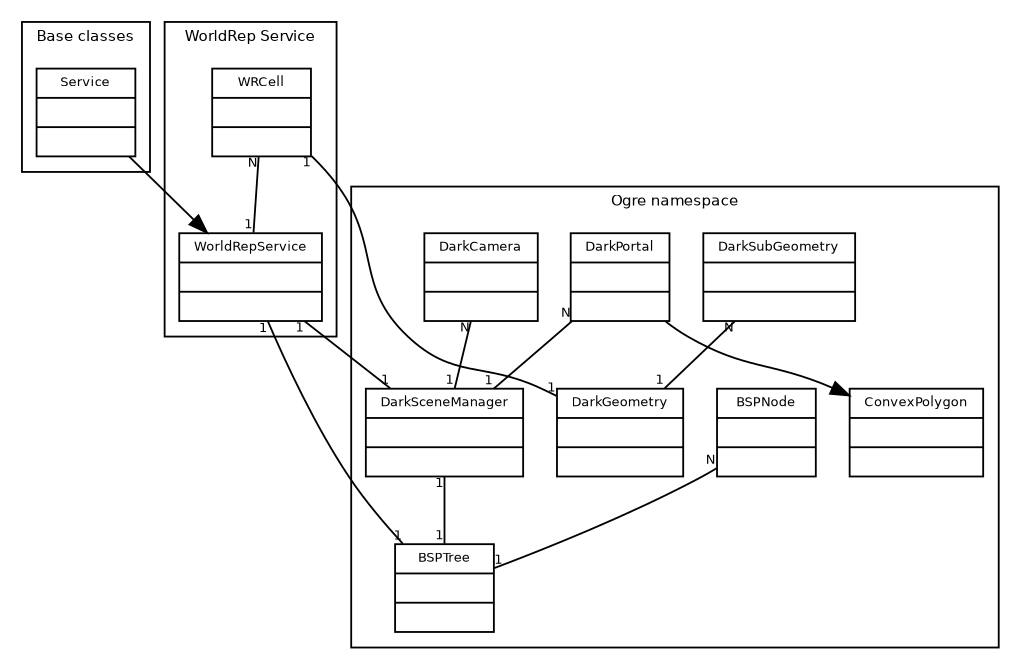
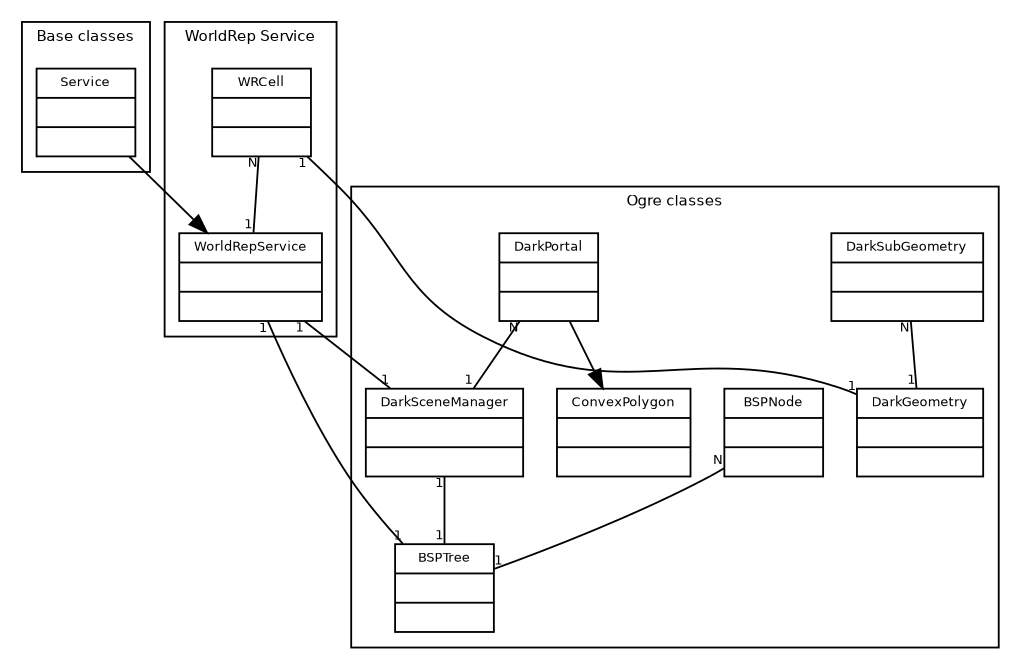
(675, 202) -> (675, 202)
(481, 277) -> none
